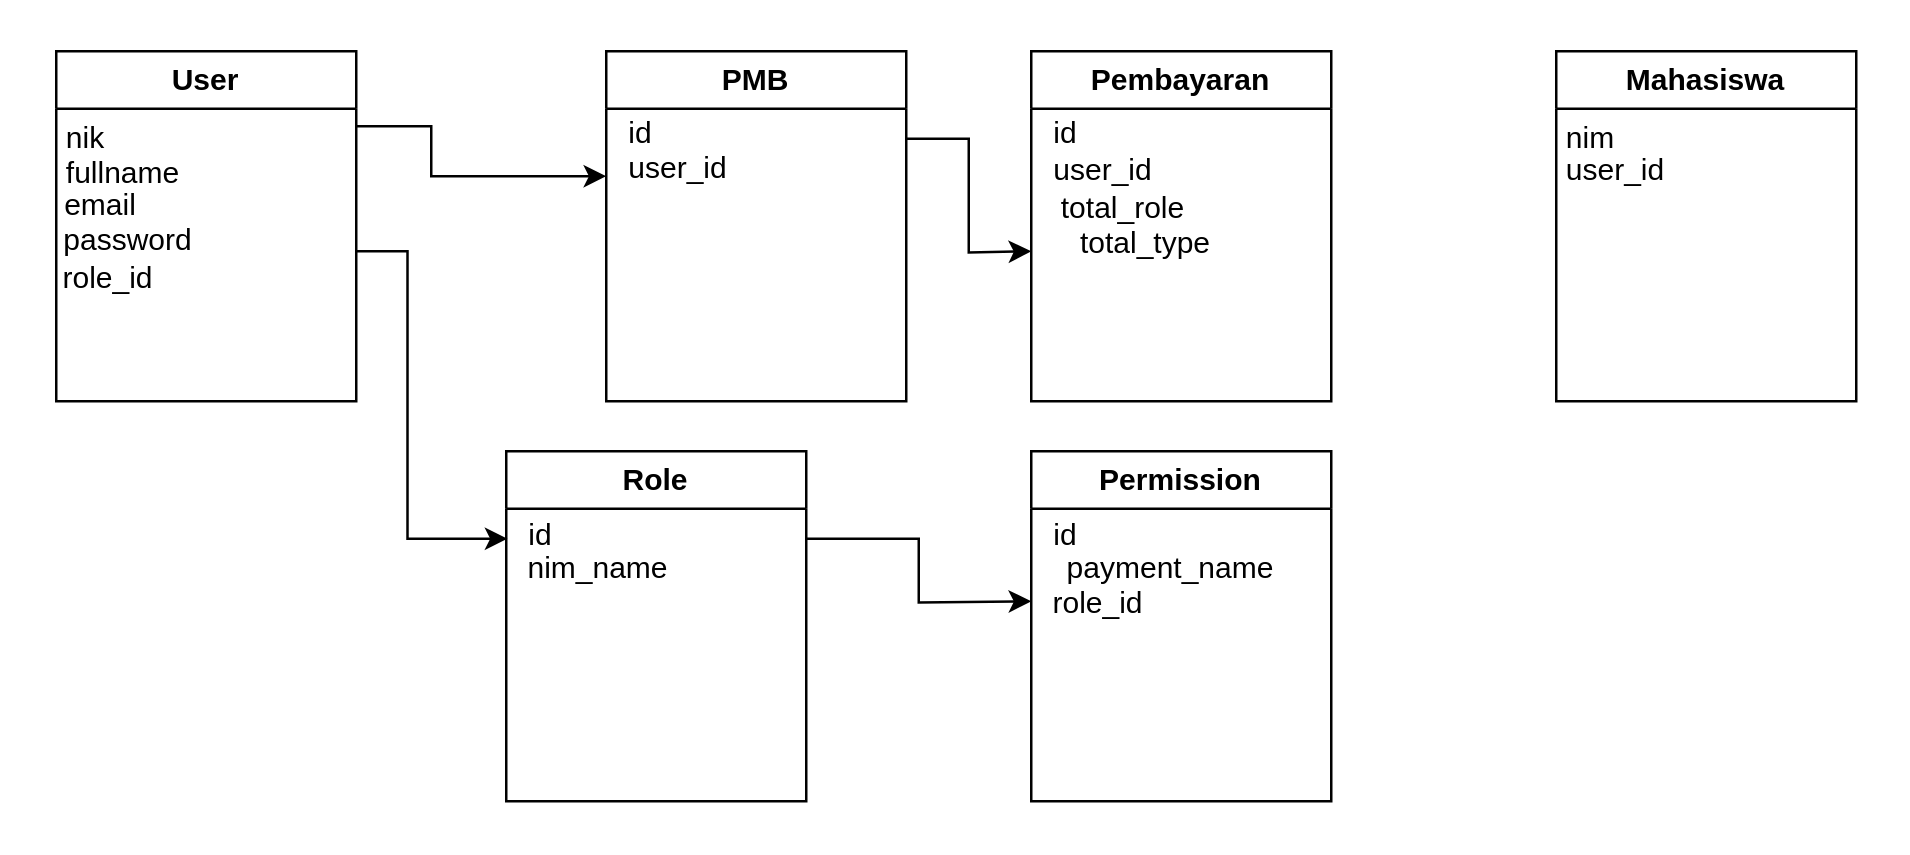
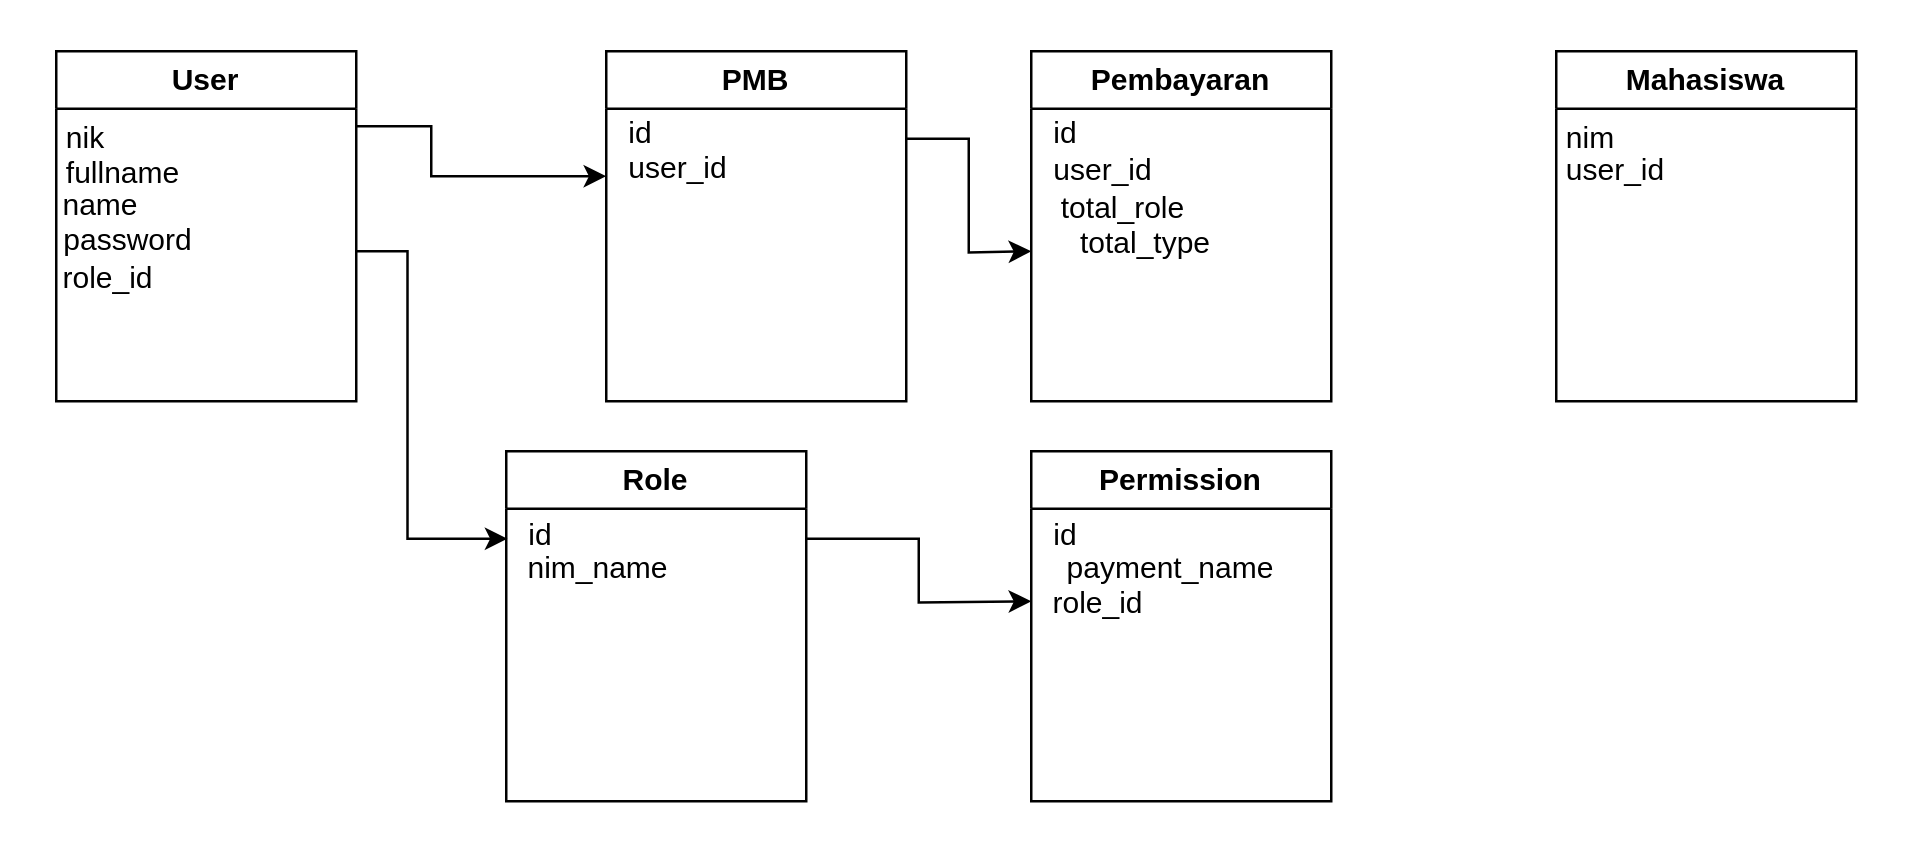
(101, 206) -> (101, 206)
